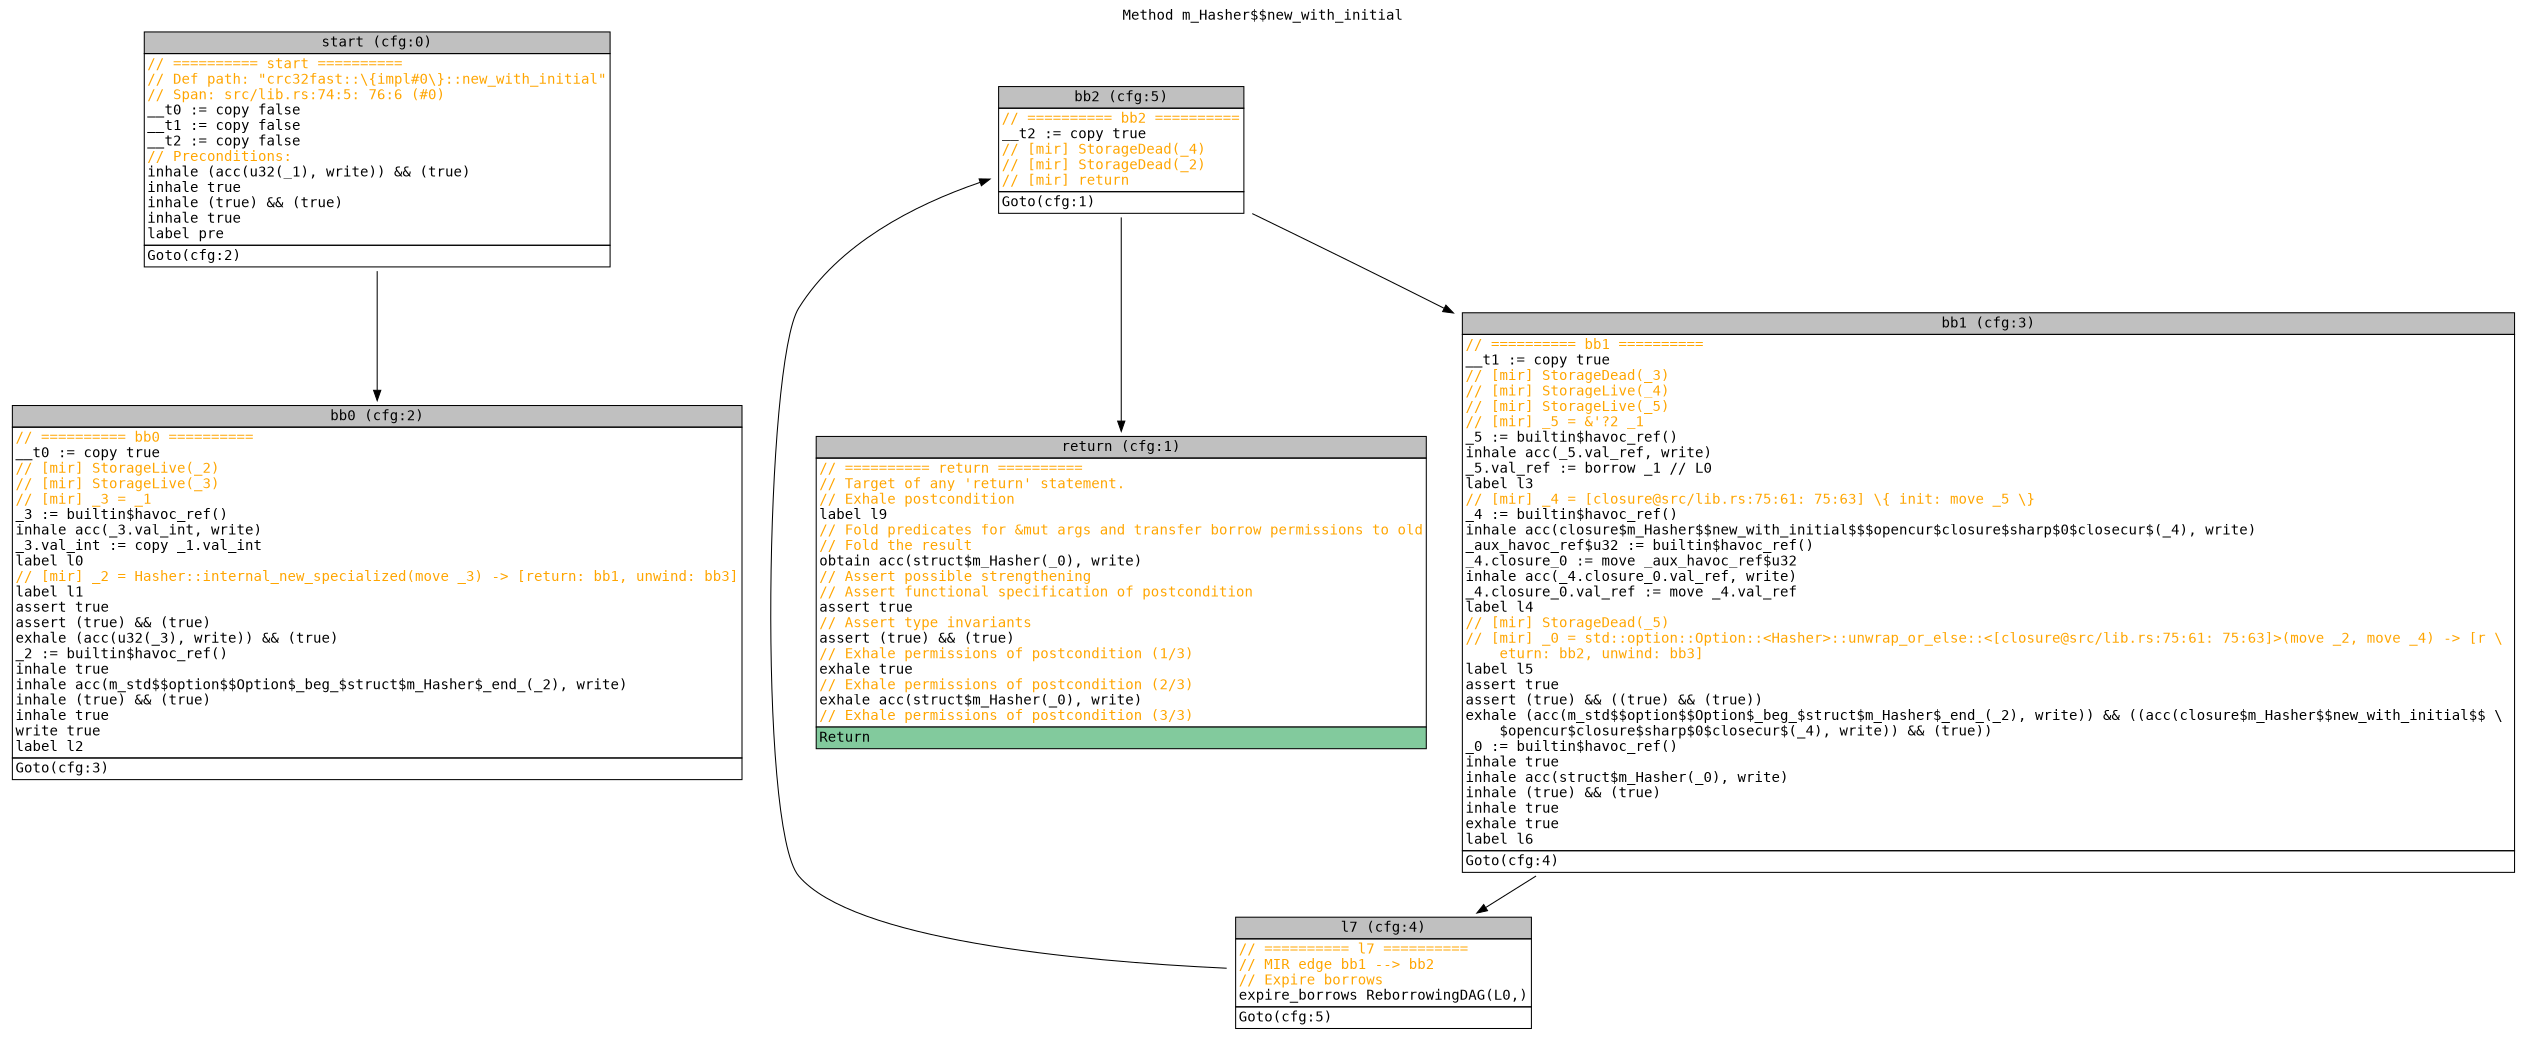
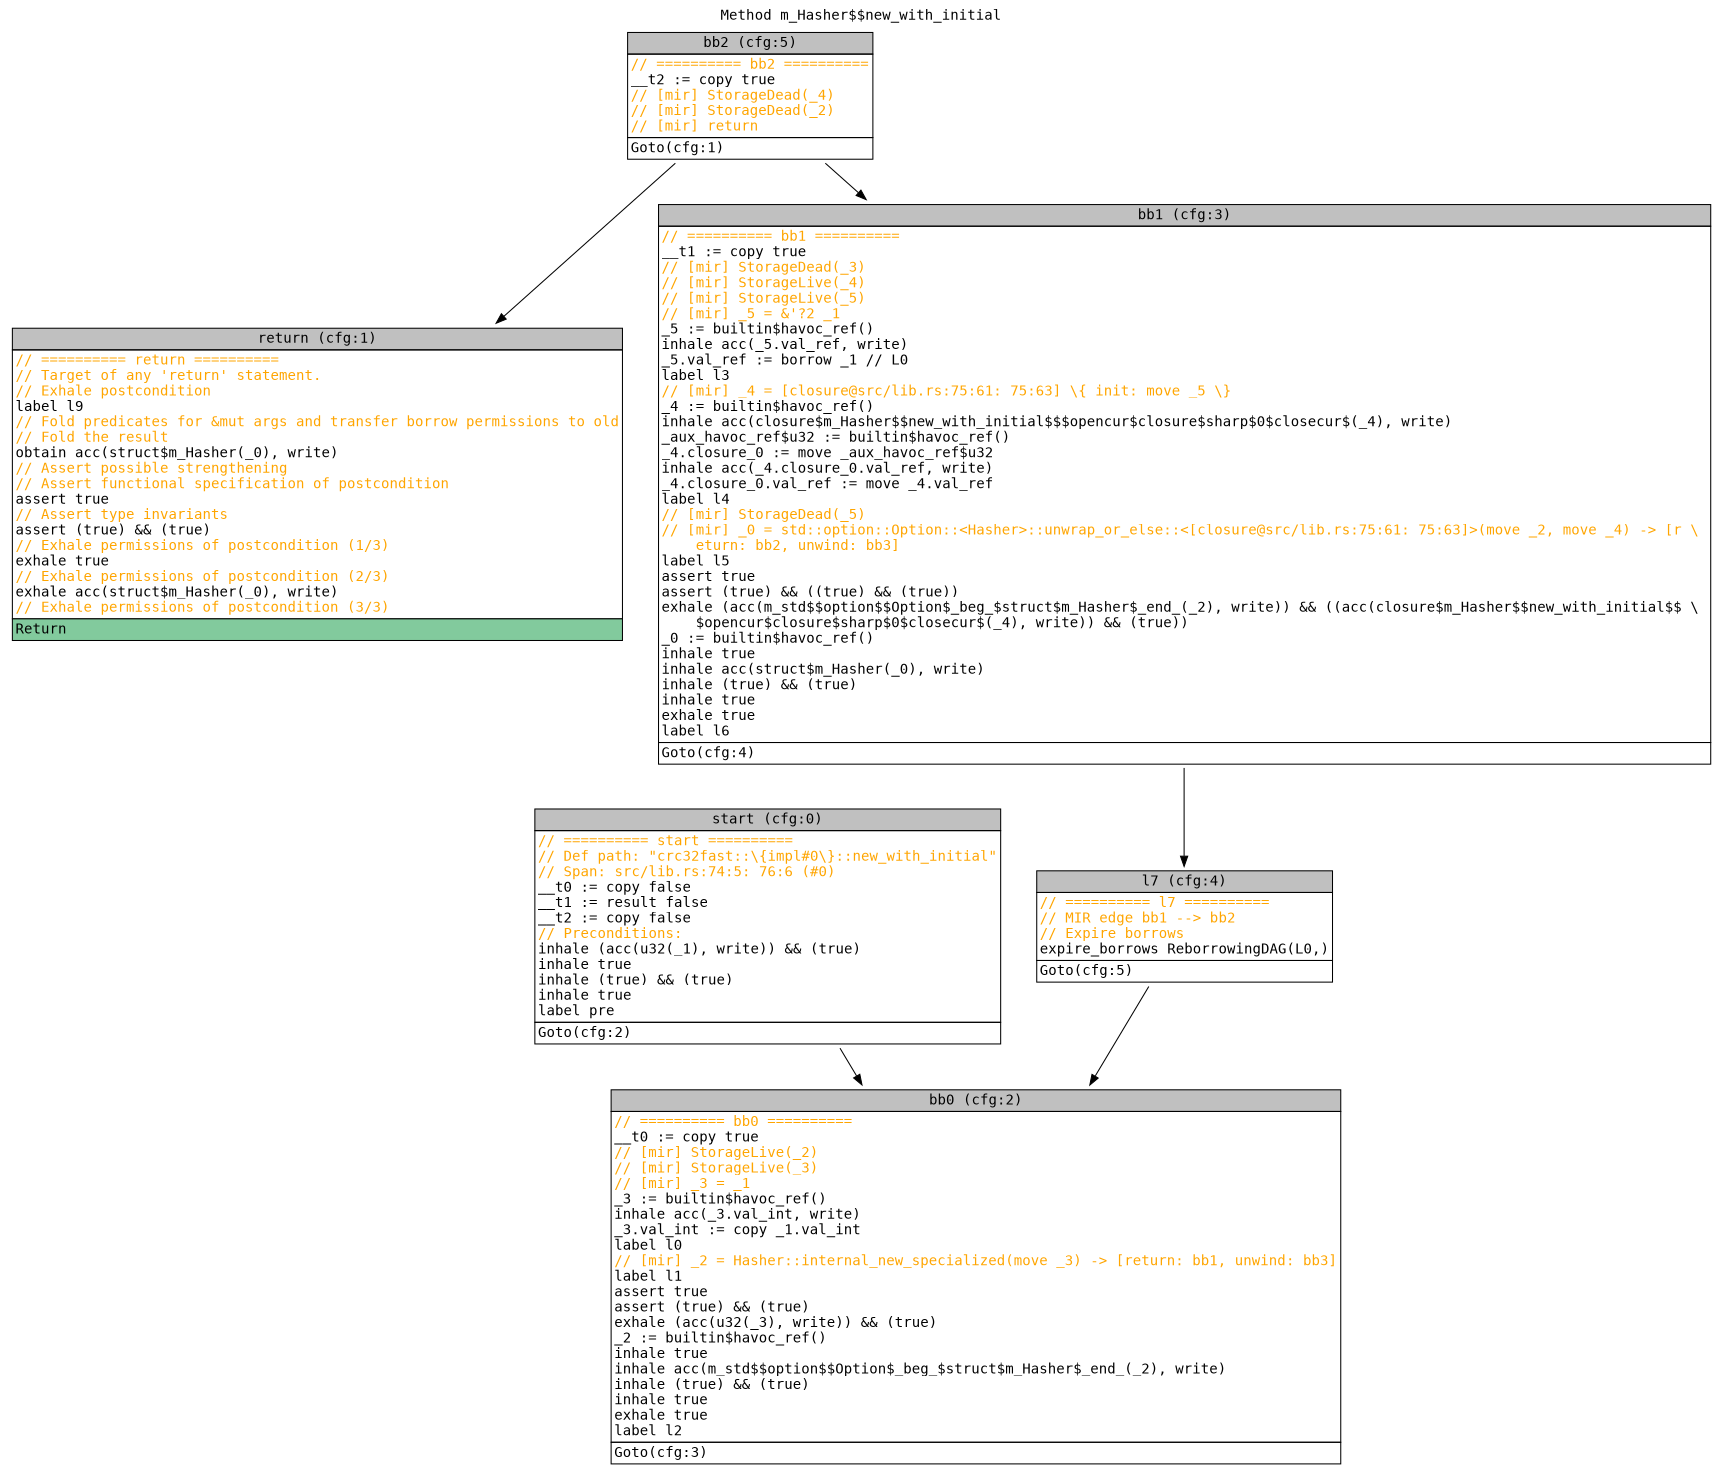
(224, 126) -> (623, 903)
(773, 702) -> (1122, 1031)
(58, 731) -> (661, 1415)
